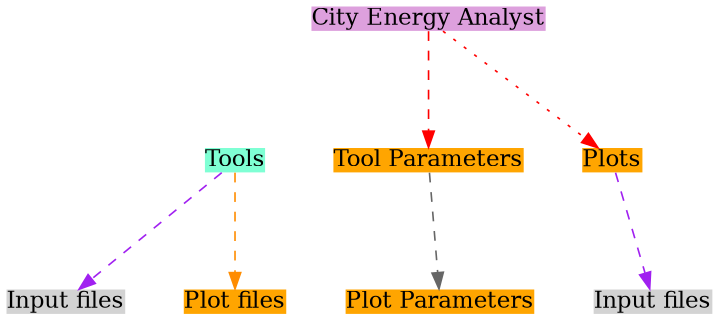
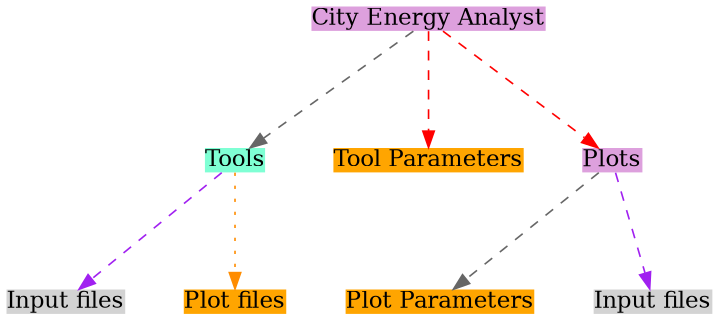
(514, 84) -> (514, 84)
none -> (339, 85)
(612, 160) -> (612, 160)
(235, 223) -> (235, 223)
(434, 223) -> (533, 226)
